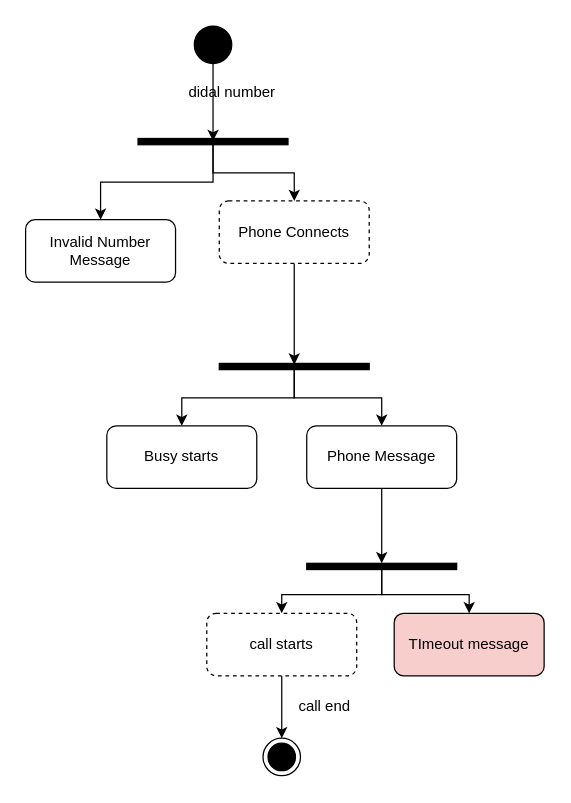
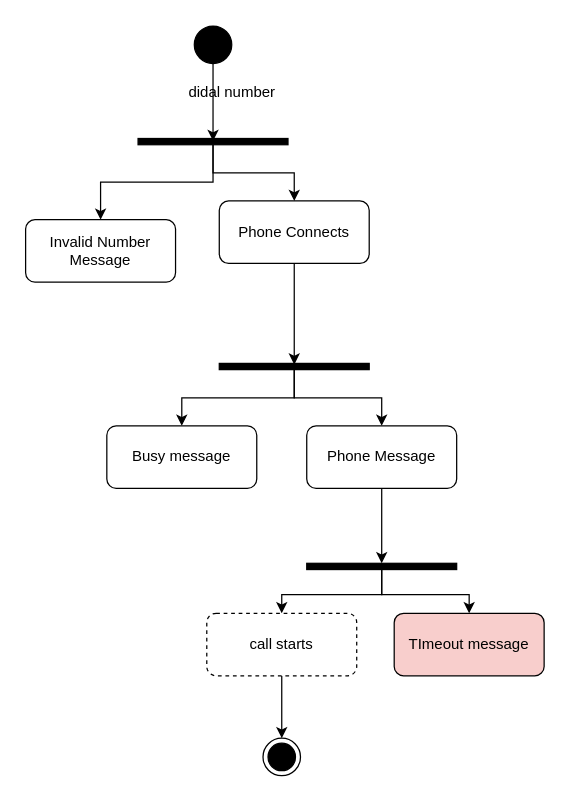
(294, 232) -> (294, 232)
(182, 457) -> (182, 457)
(324, 707) -> none
